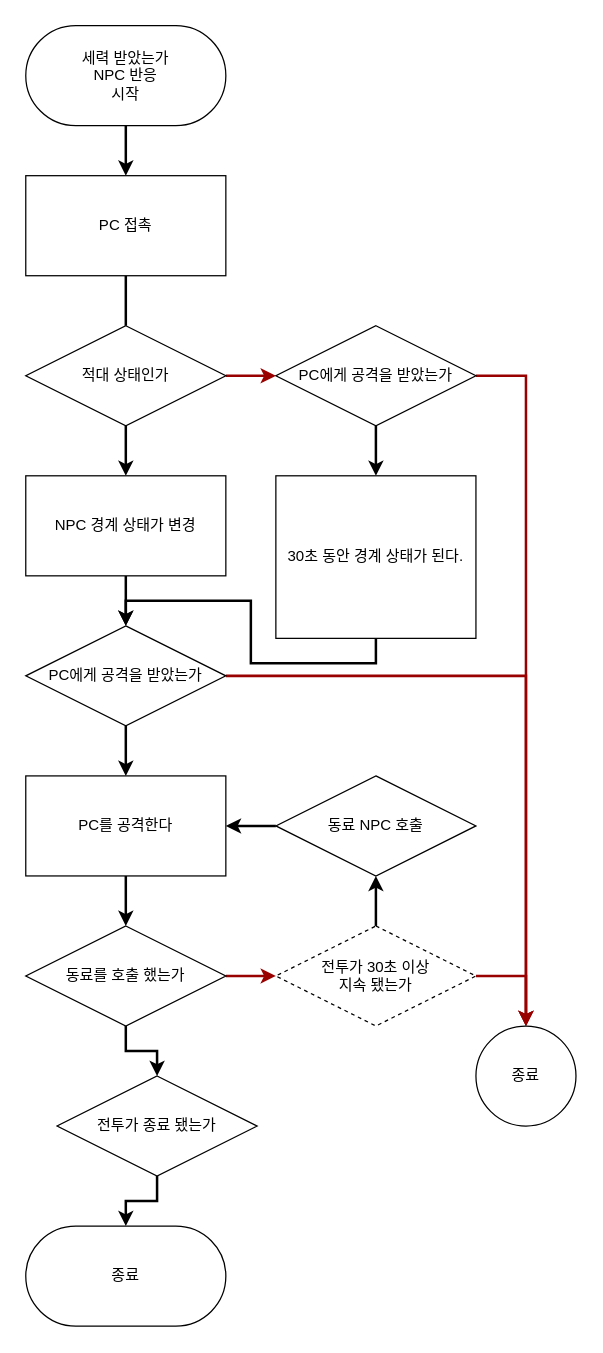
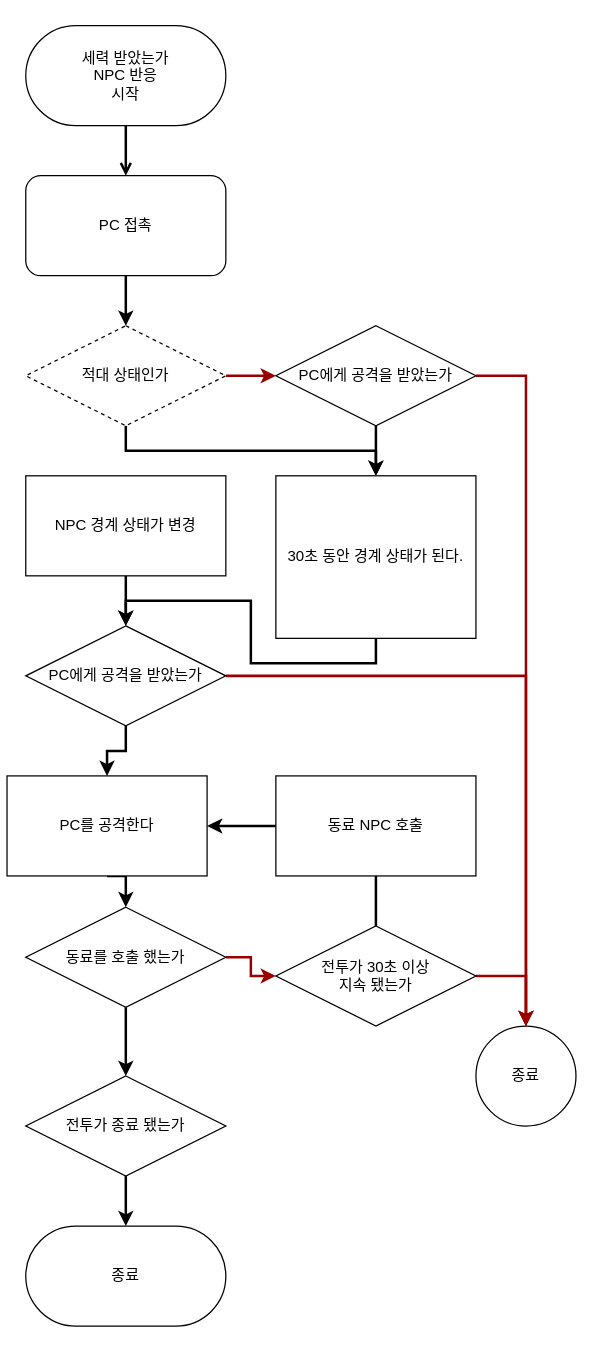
(126, 163) -> (126, 164)
(126, 226) -> (126, 226)
(126, 318) -> (126, 313)
(126, 376) -> (126, 376)
(126, 456) -> (247, 451)
(126, 826) -> (107, 826)
(376, 826) -> (376, 826)
(376, 888) -> (376, 883)
(126, 976) -> (126, 957)
(376, 976) -> (376, 976)
(157, 1126) -> (126, 1126)
